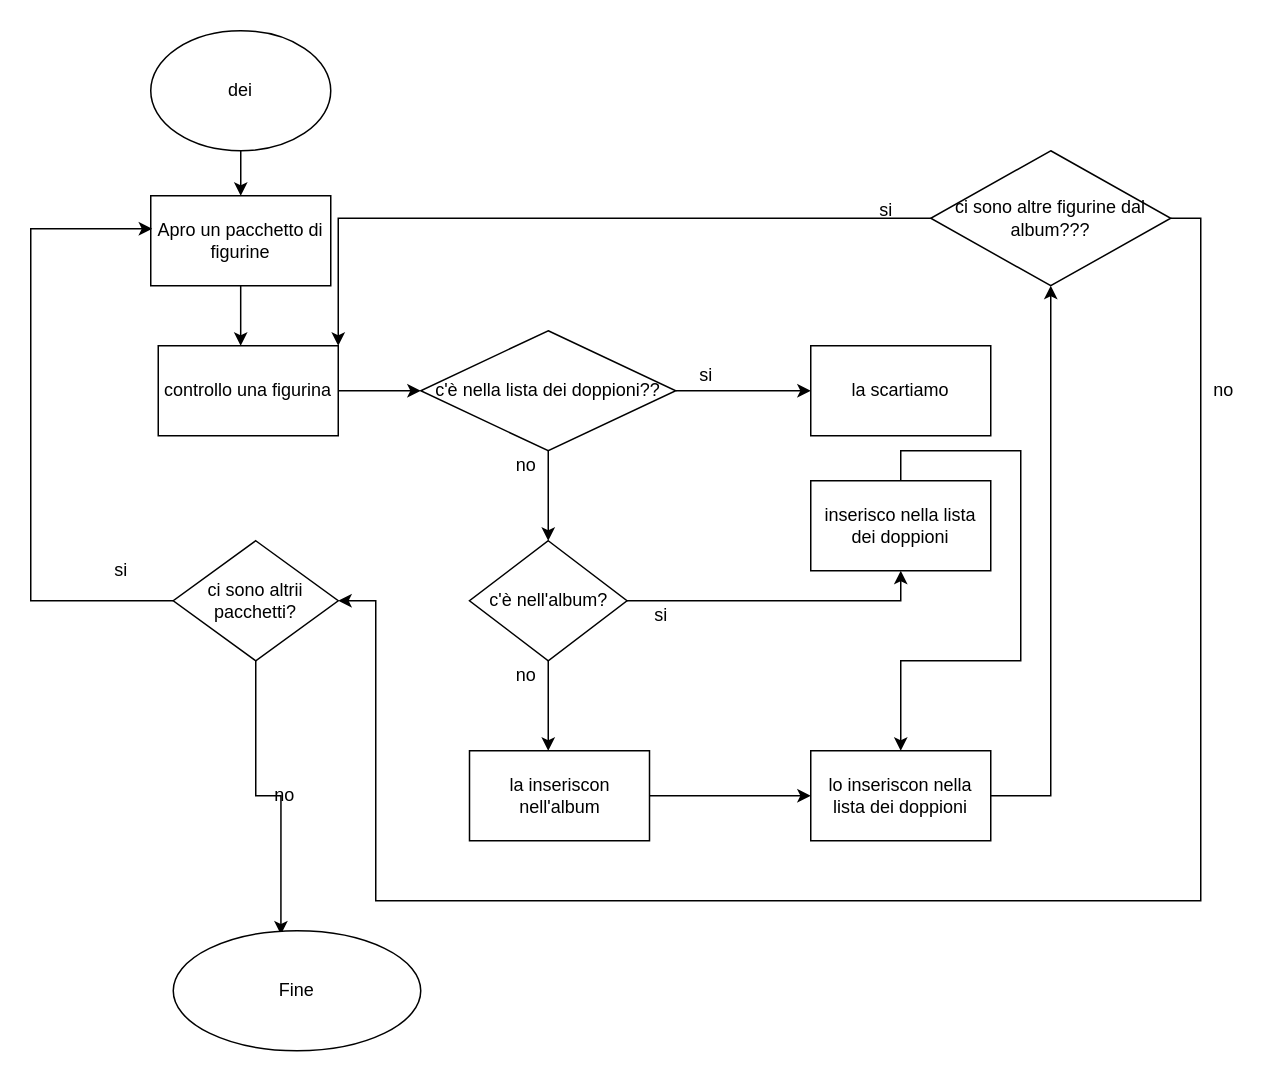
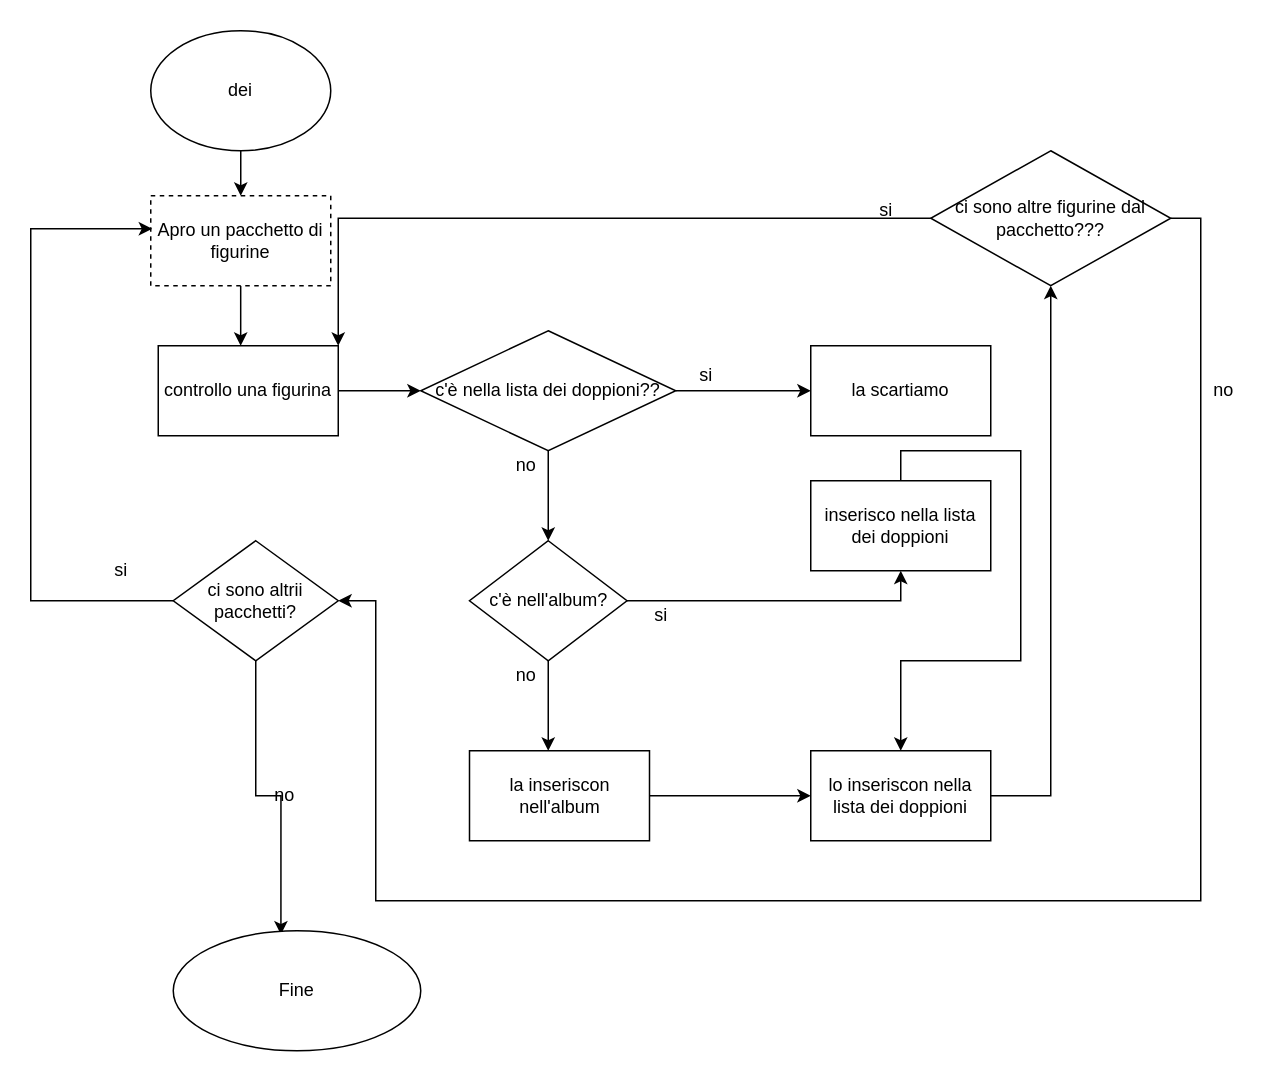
(1051, 218) -> (1051, 218)
(241, 241) -> (241, 241)
